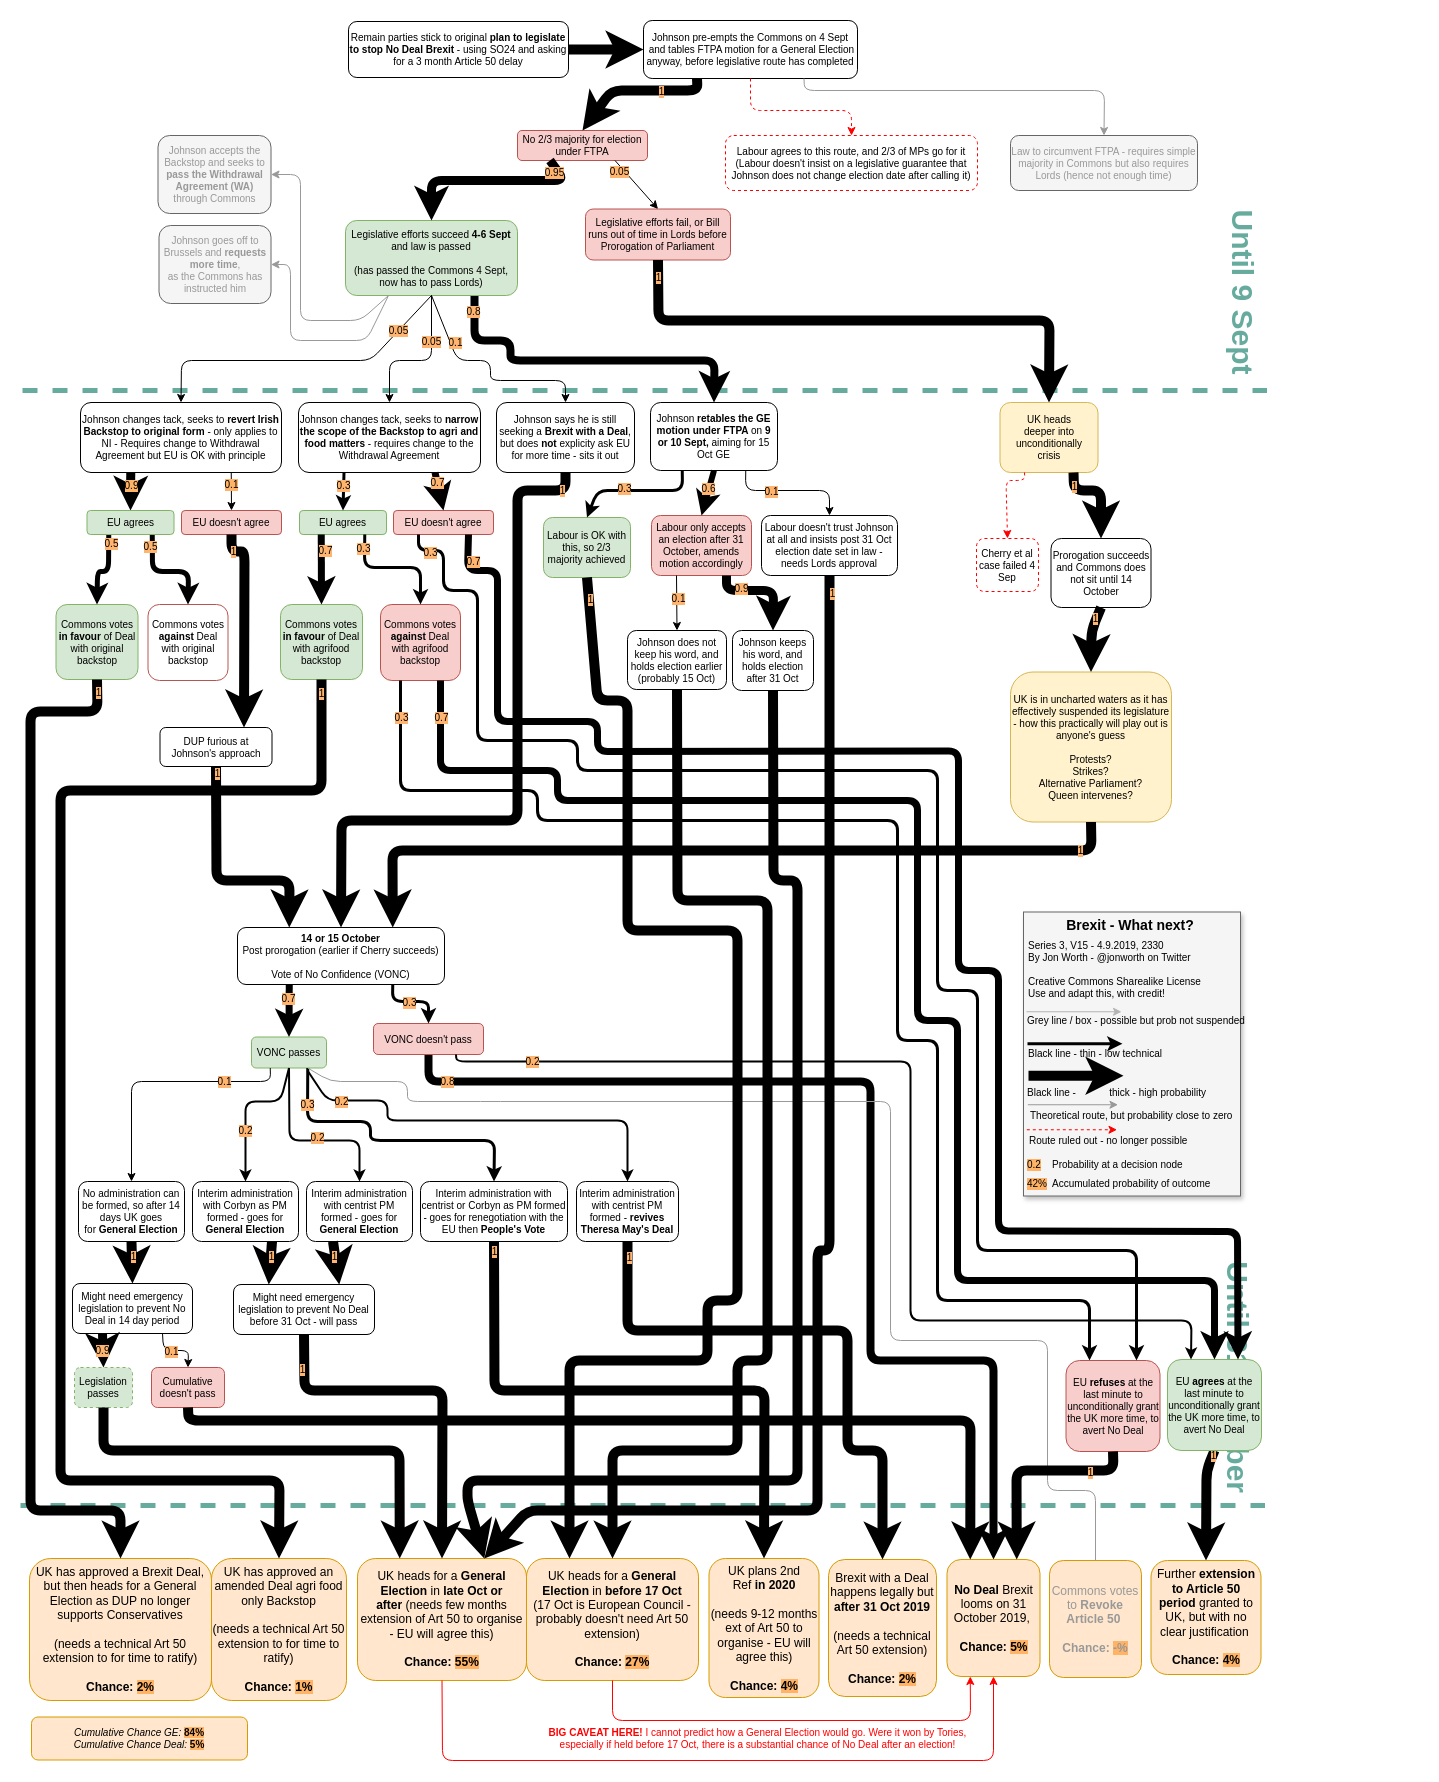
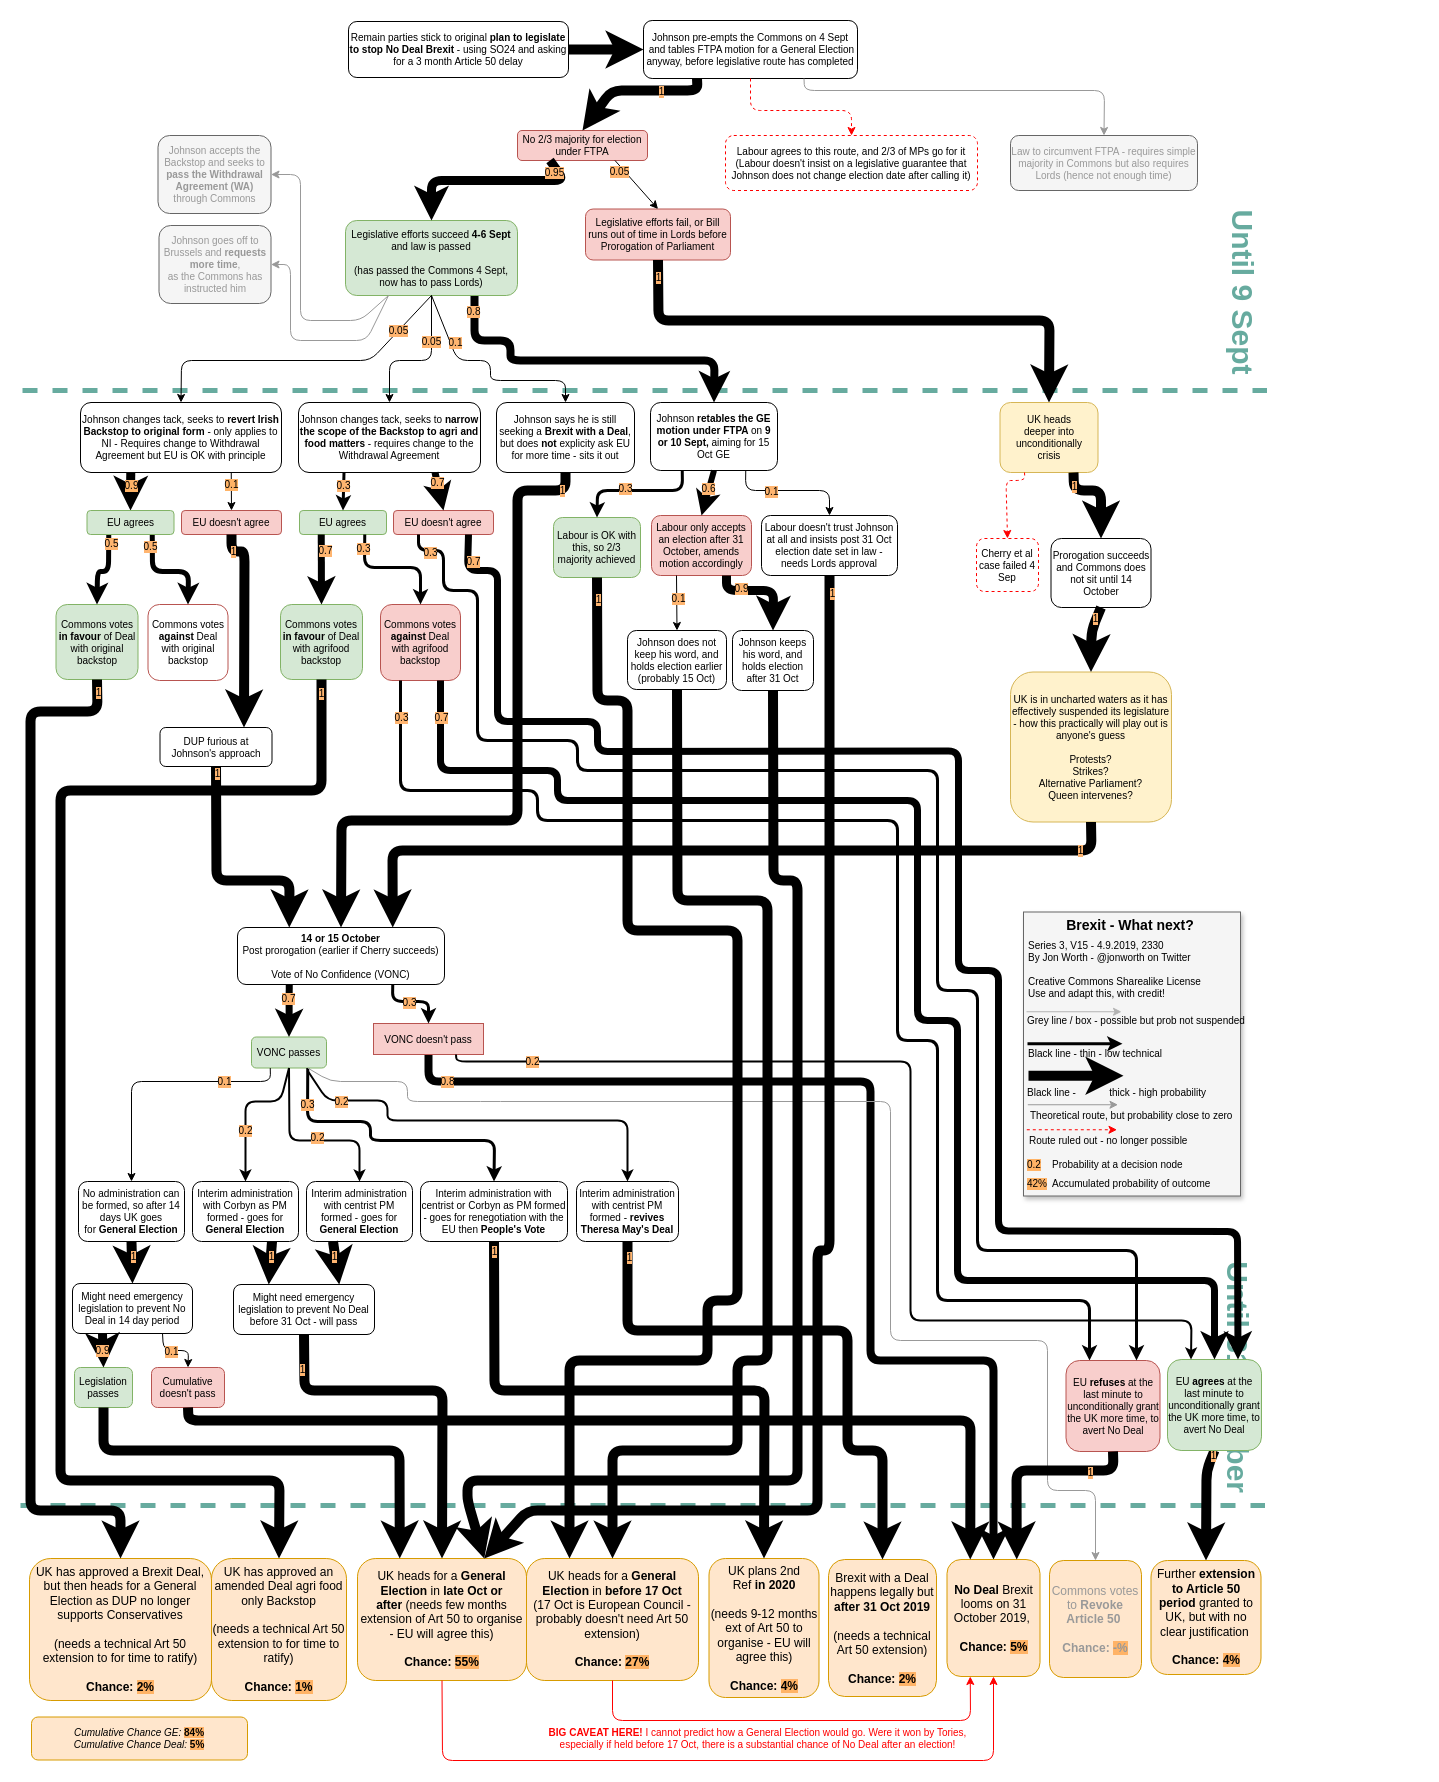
(587, 548) -> (597, 548)
(429, 1039) -> (429, 1039)
(104, 1388) -> (104, 1388)
(1096, 1555) -> (1096, 1552)
